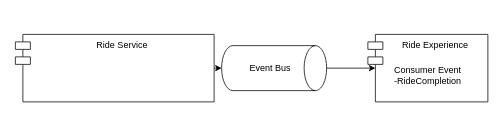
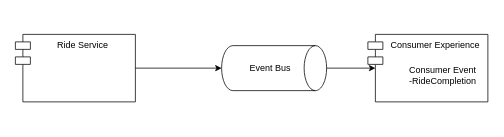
(435, 45) -> (435, 45)
(115, 68) -> (75, 68)
(428, 75) -> (443, 75)
